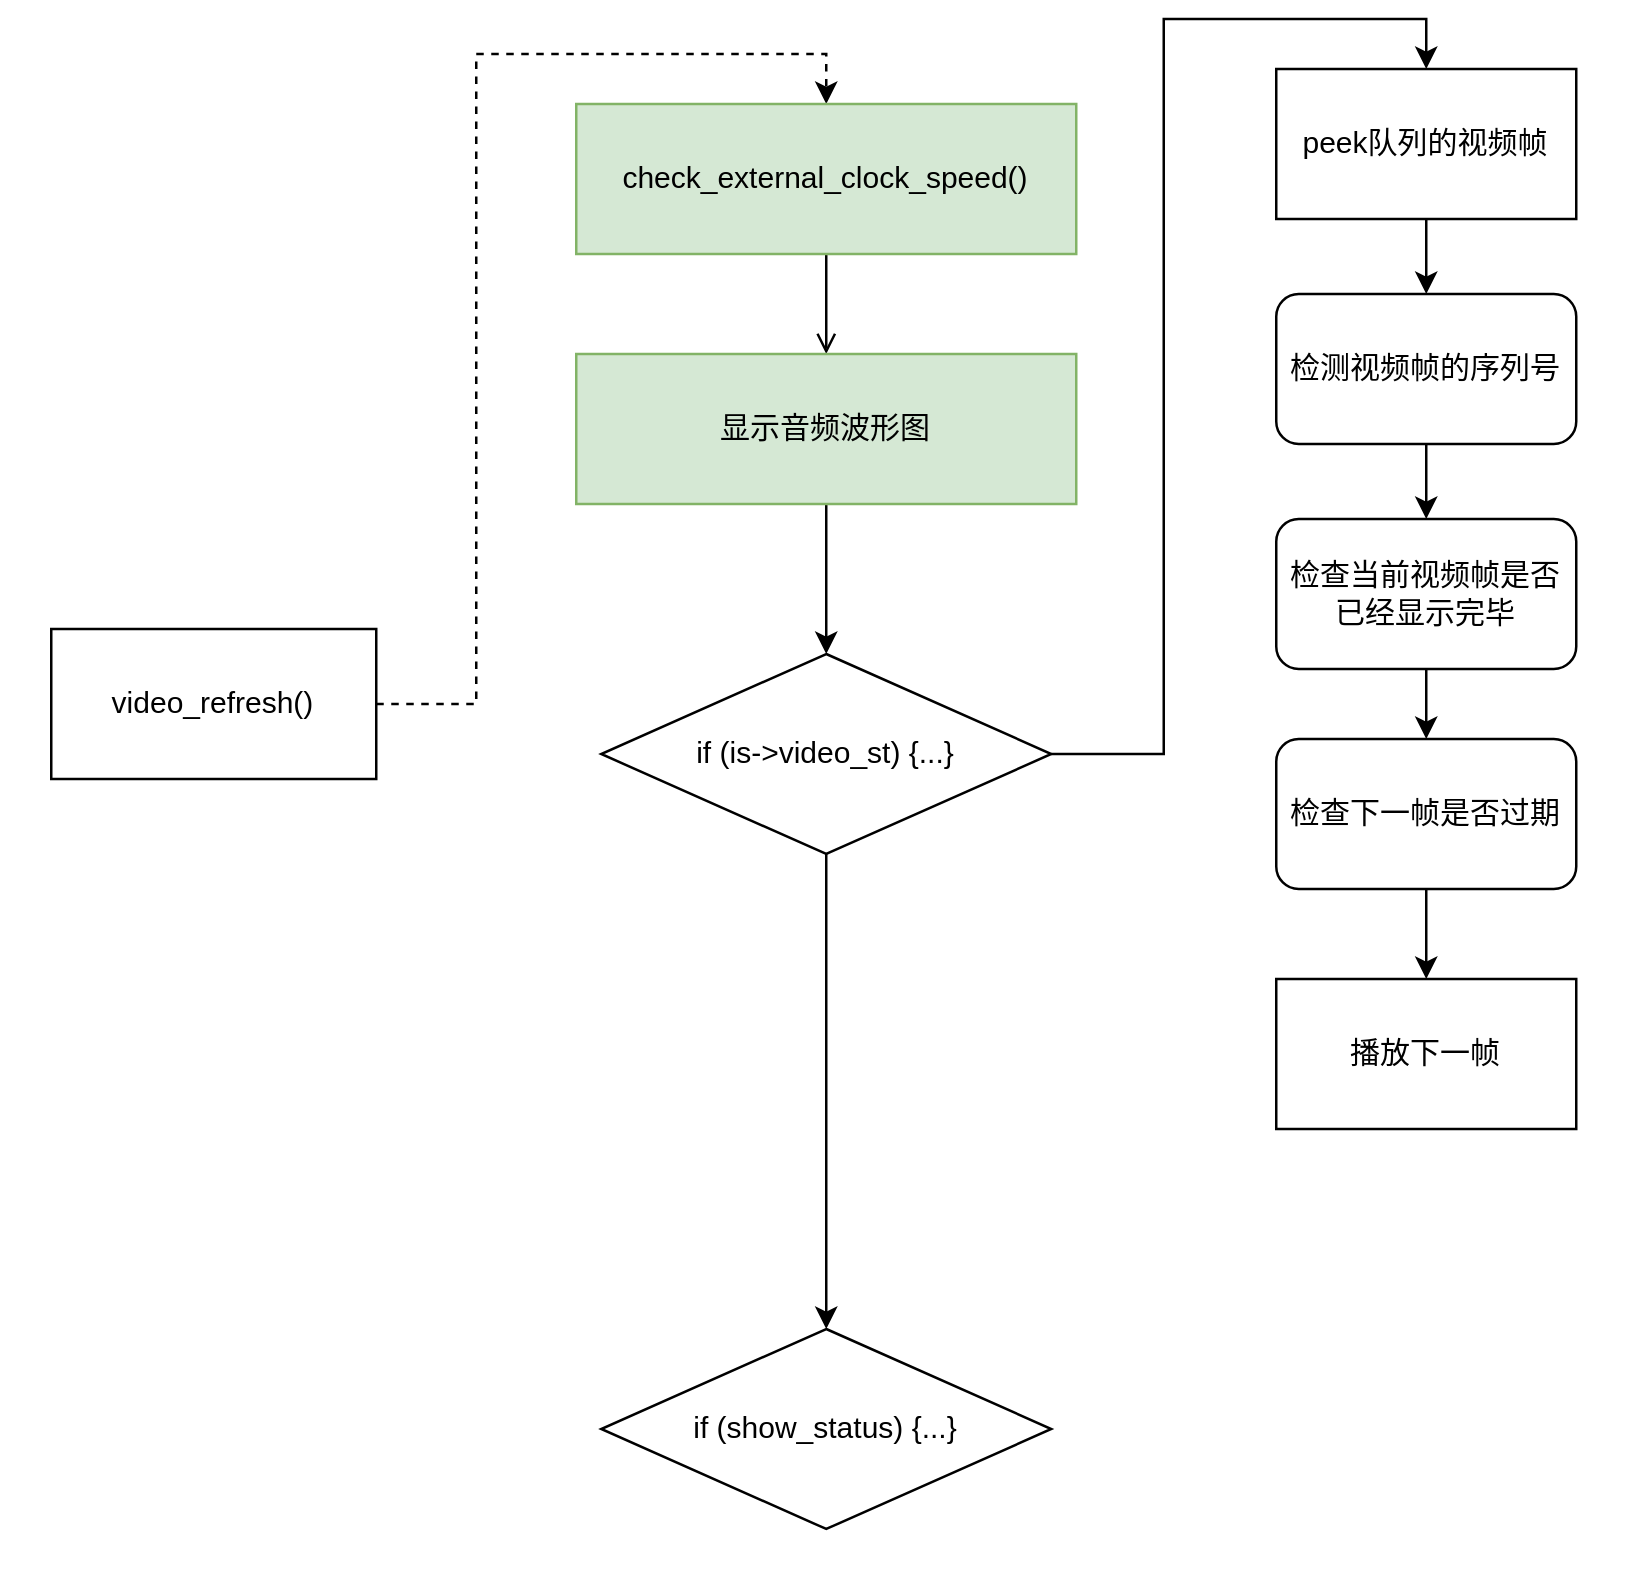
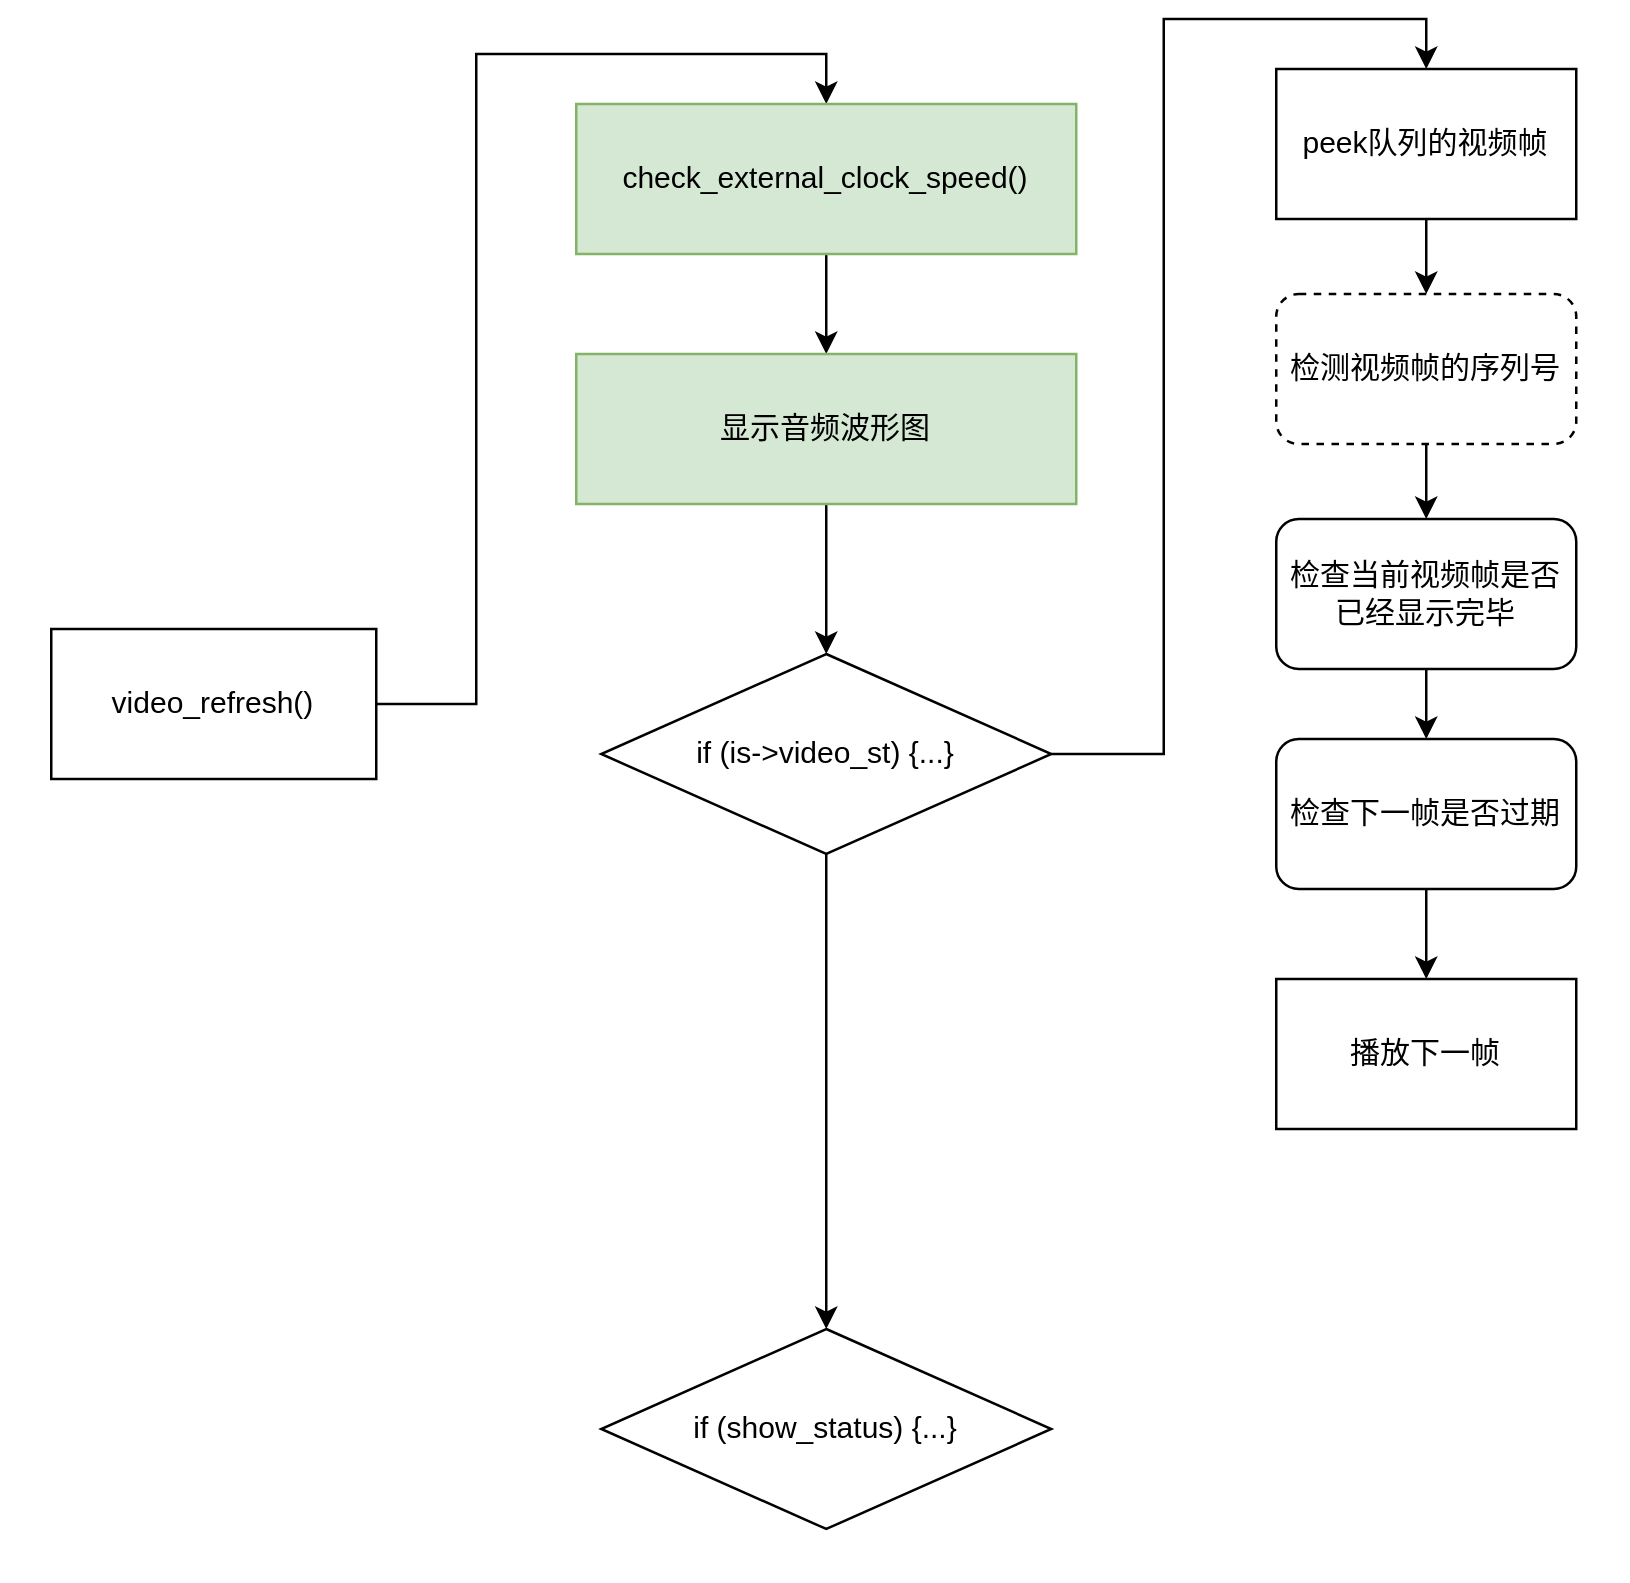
(476, 238) -> (476, 238)
(826, 340) -> (826, 336)
(1426, 369) -> (1426, 369)
